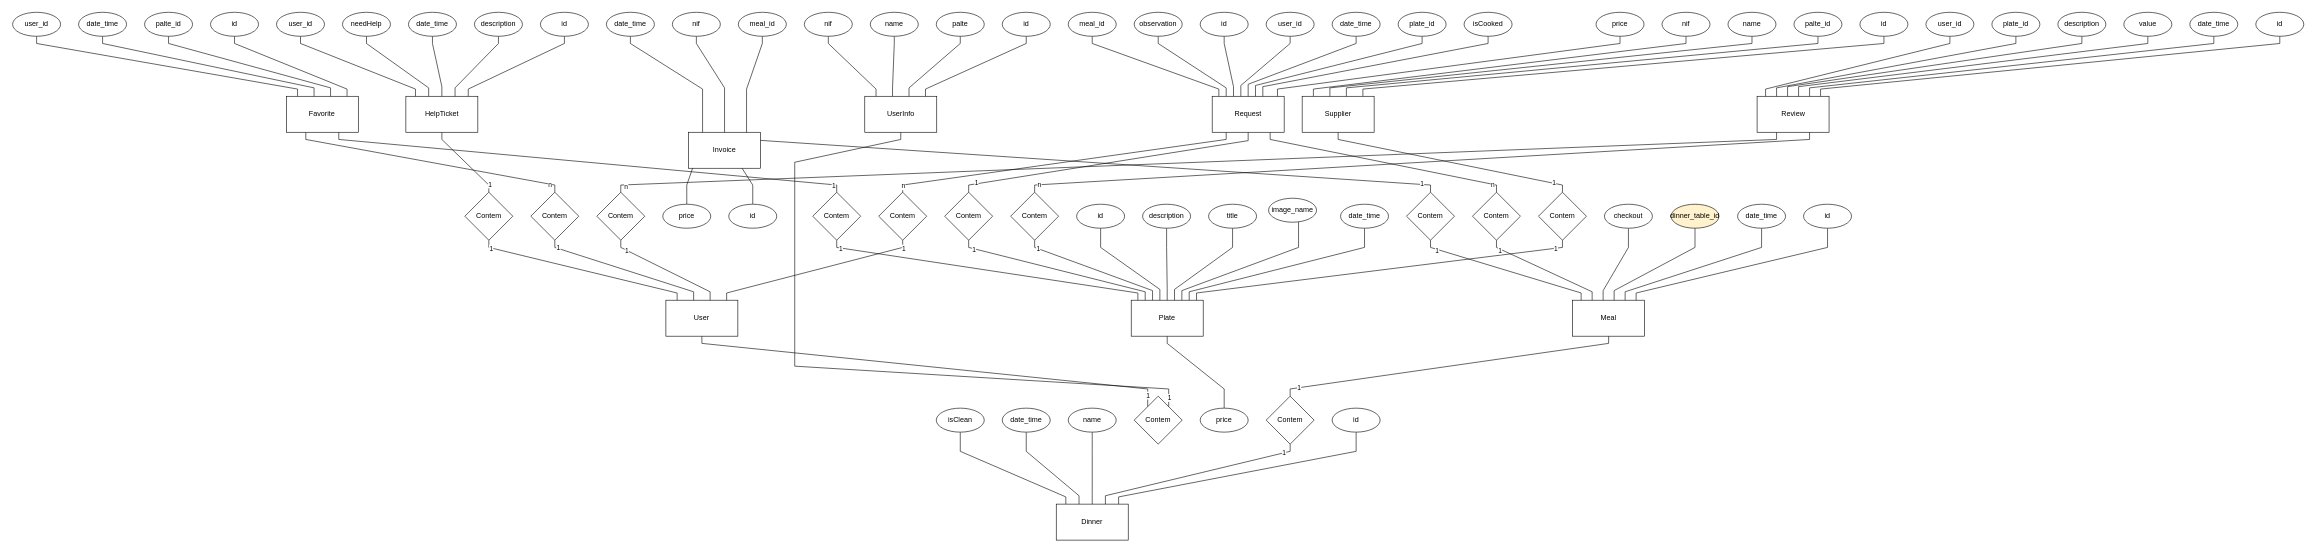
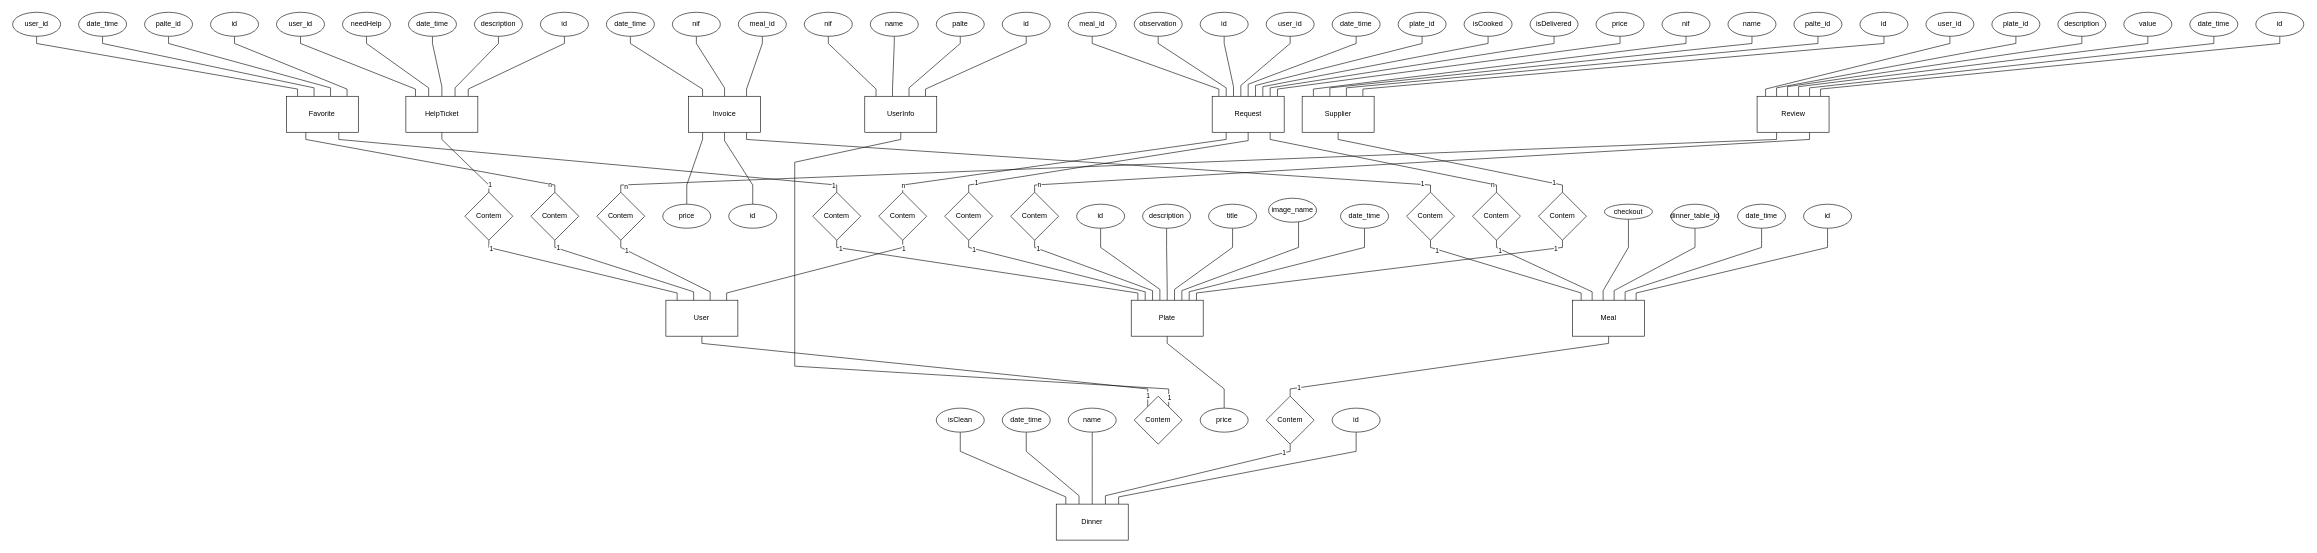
none -> (1554, 24)
none -> (1412, 66)
(725, 150) -> (725, 114)
(1629, 216) -> (1629, 212)
(1695, 216) -> (1695, 216)
